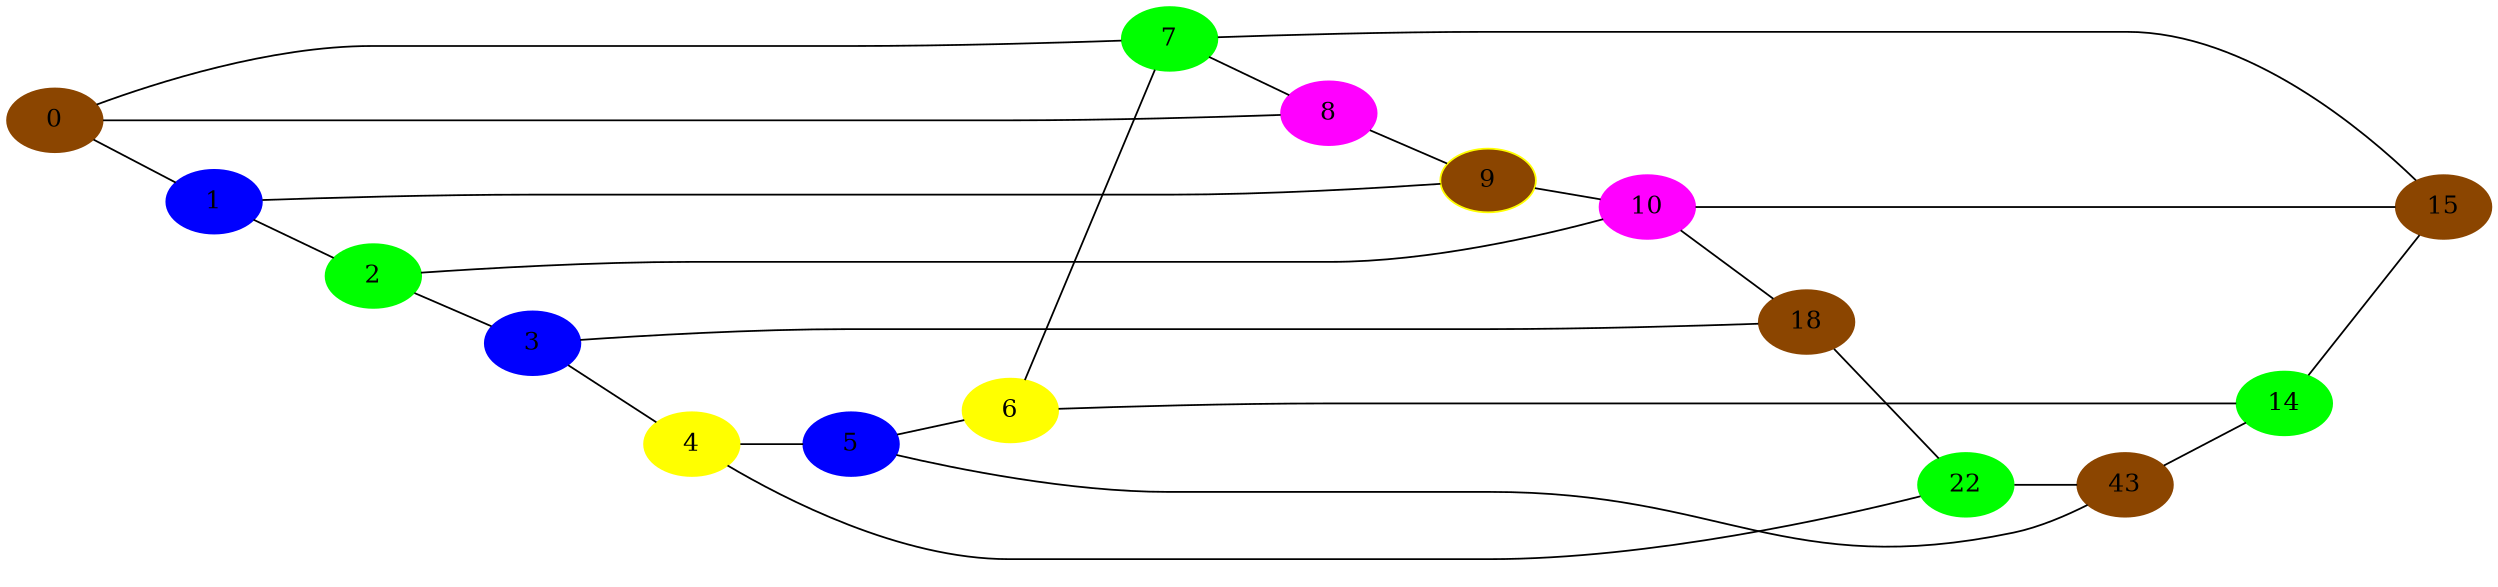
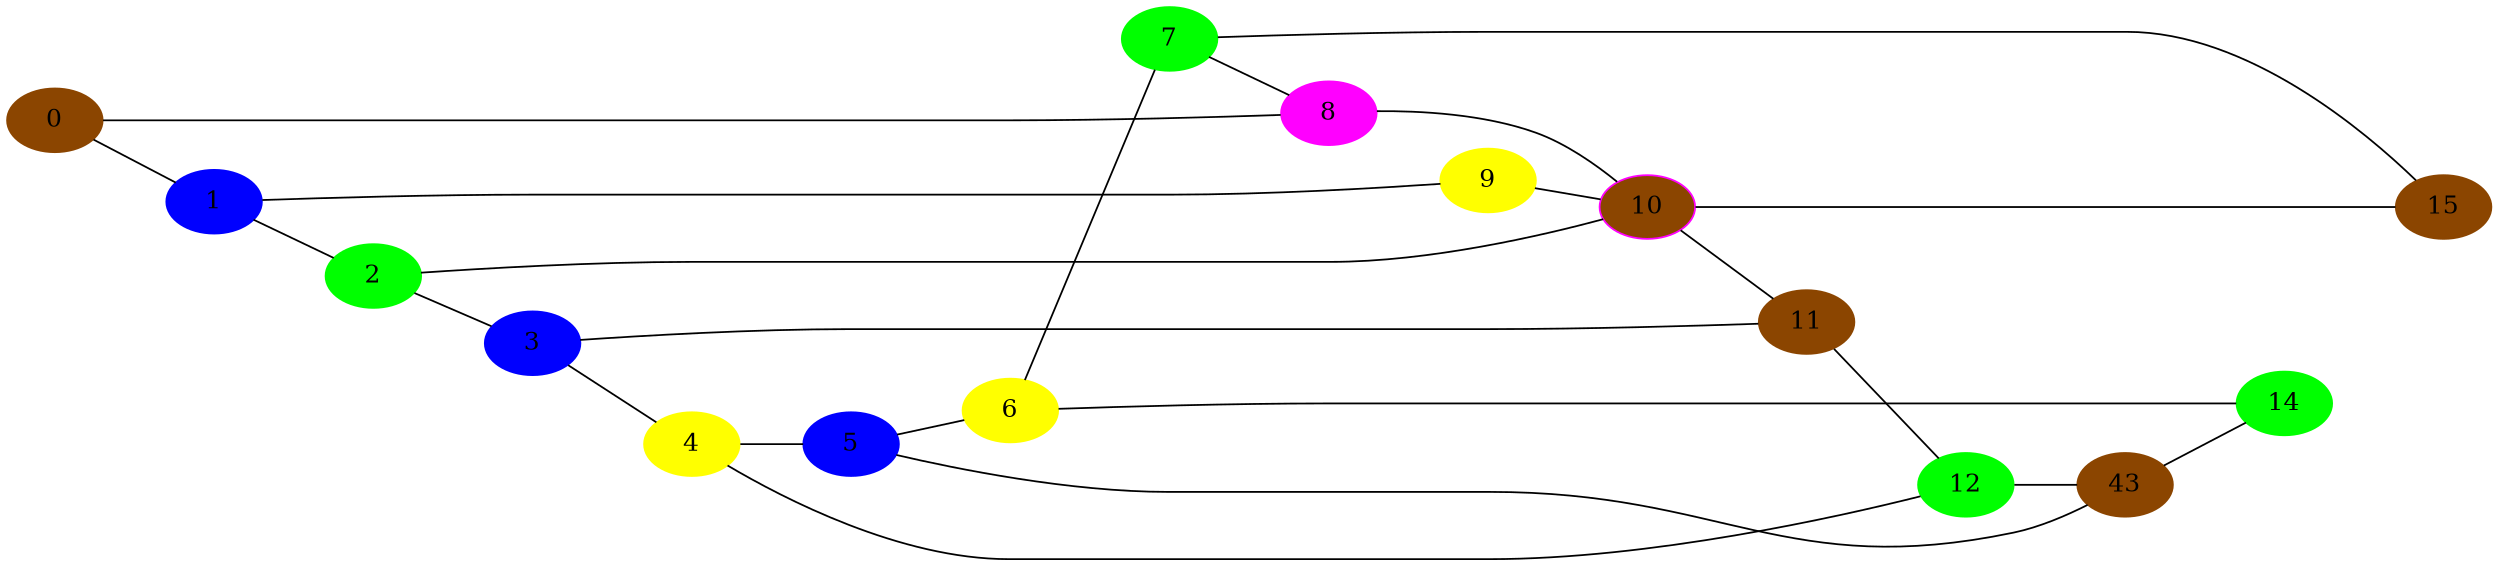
(605, 46) -> none
(1408, 147) -> (1504, 124)
(1488, 180) -> (1488, 180)
(1647, 207) -> (1647, 207)
(2364, 305) -> none
(1807, 322) -> (1807, 322)
(1966, 485) -> (1966, 485)
